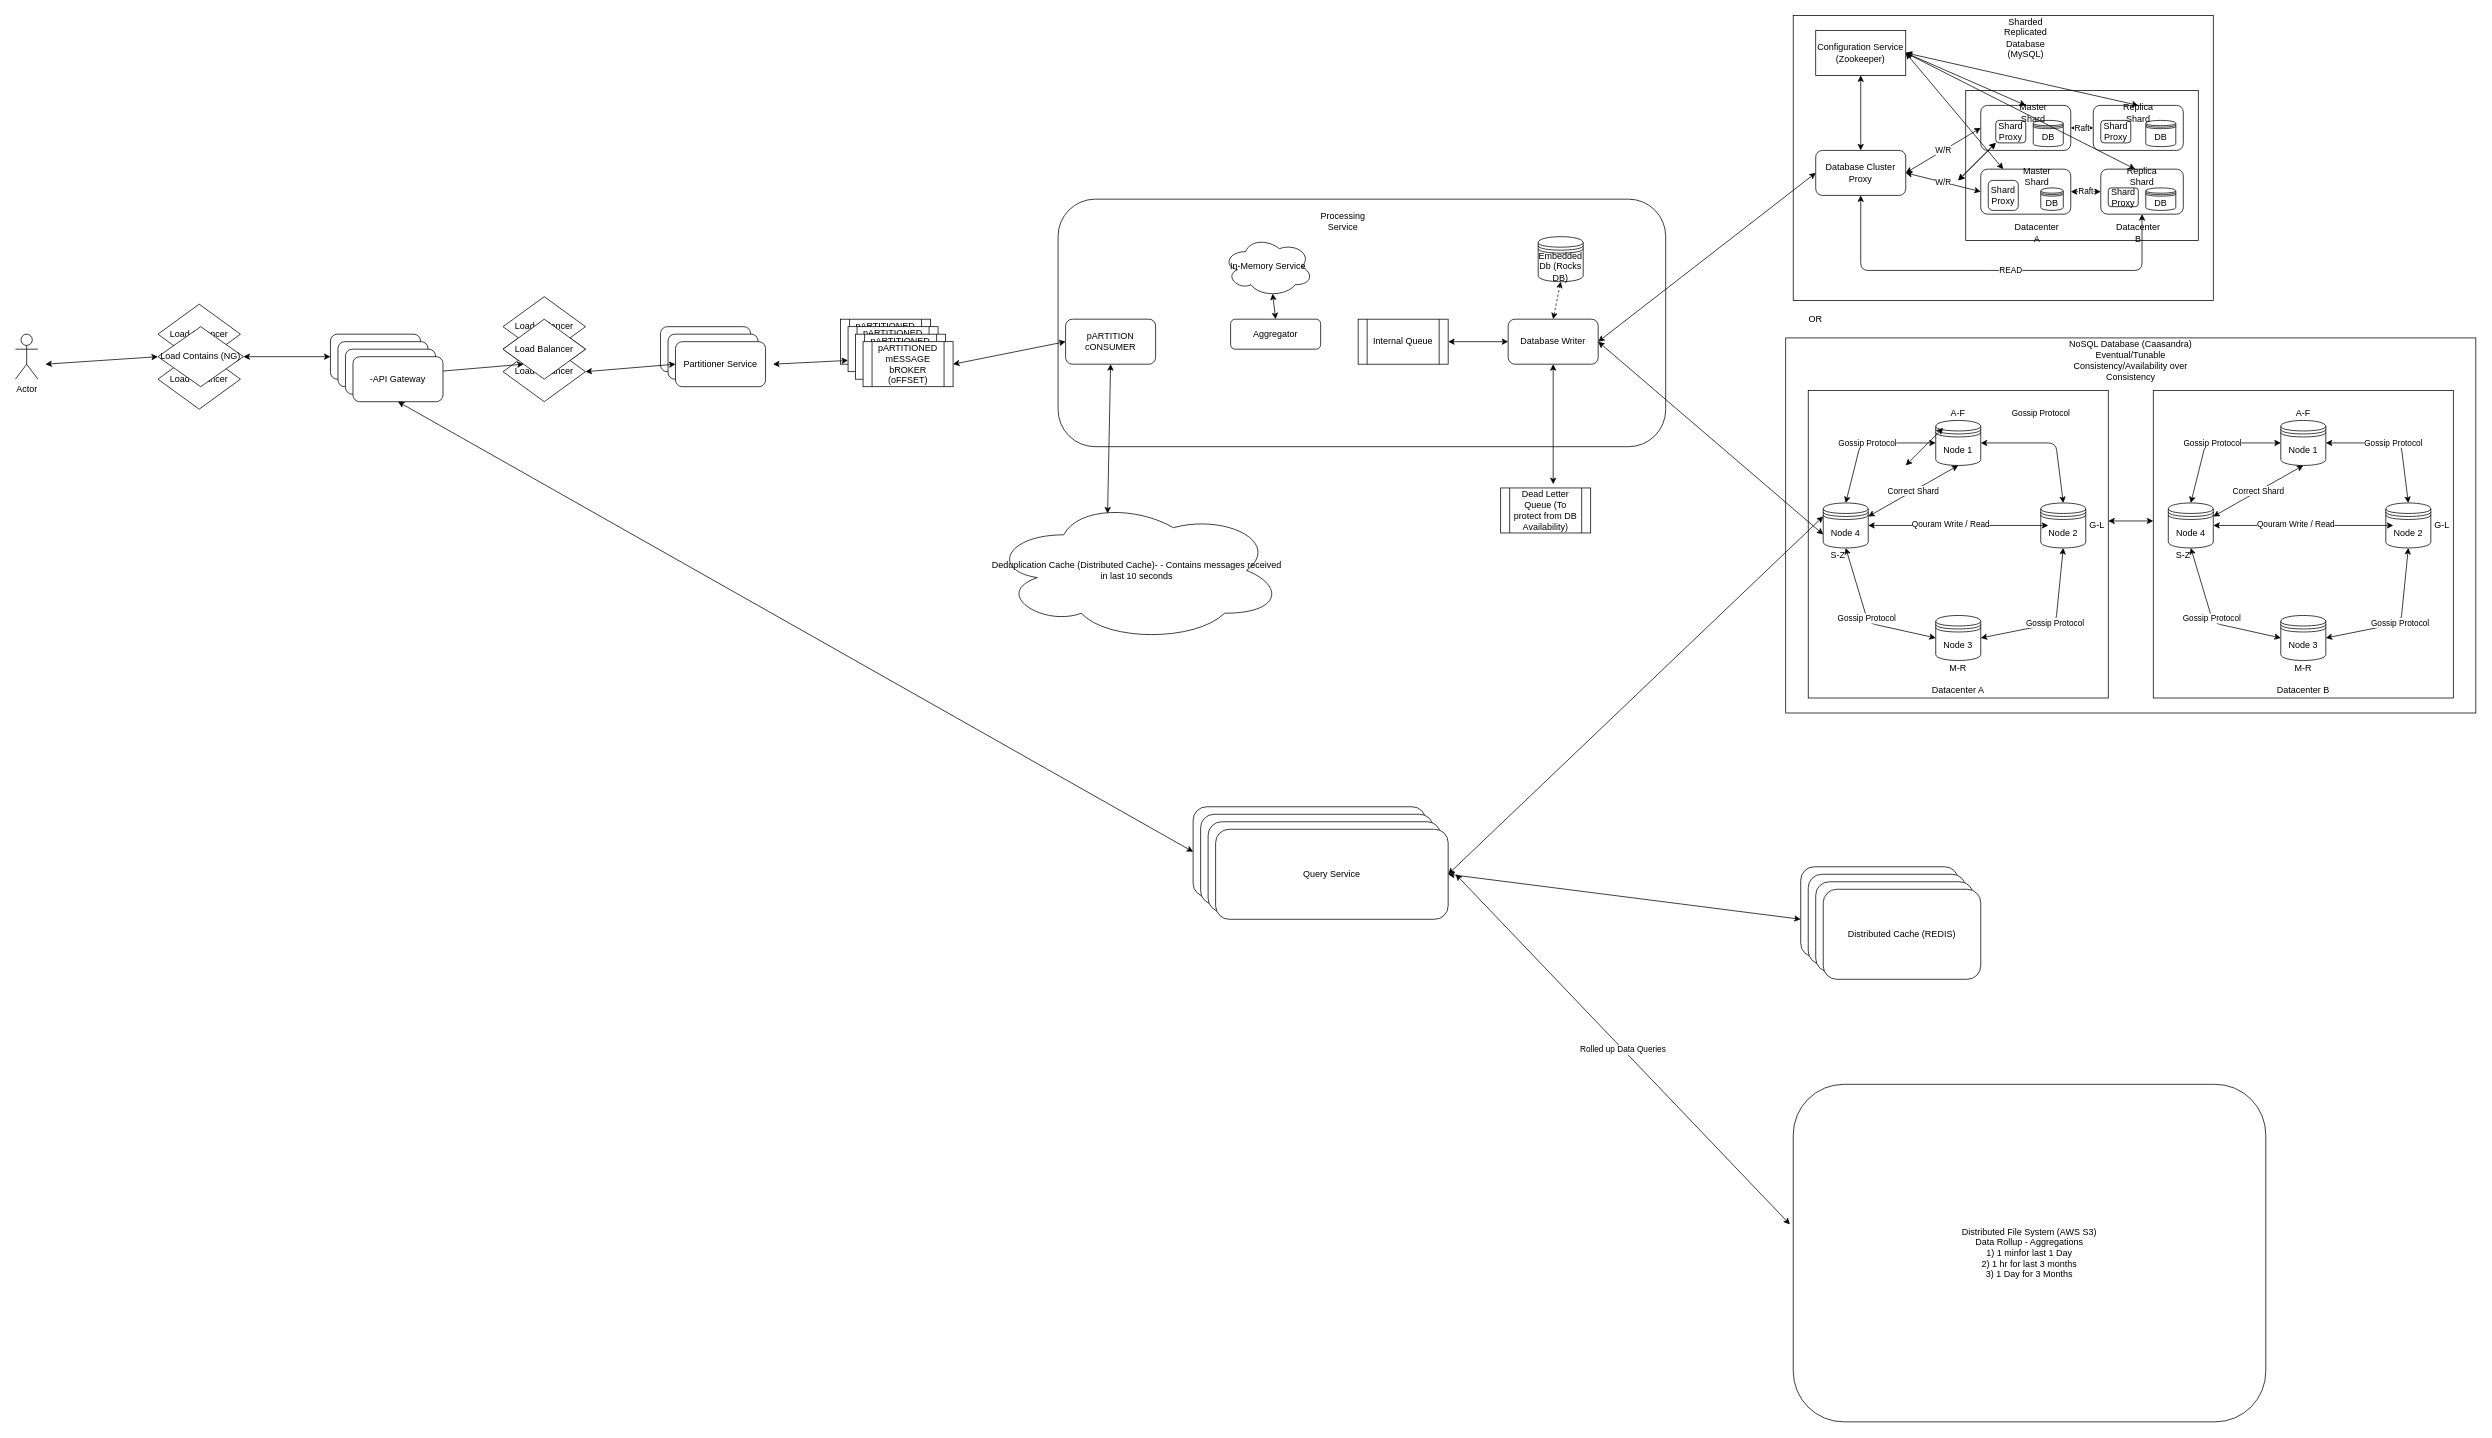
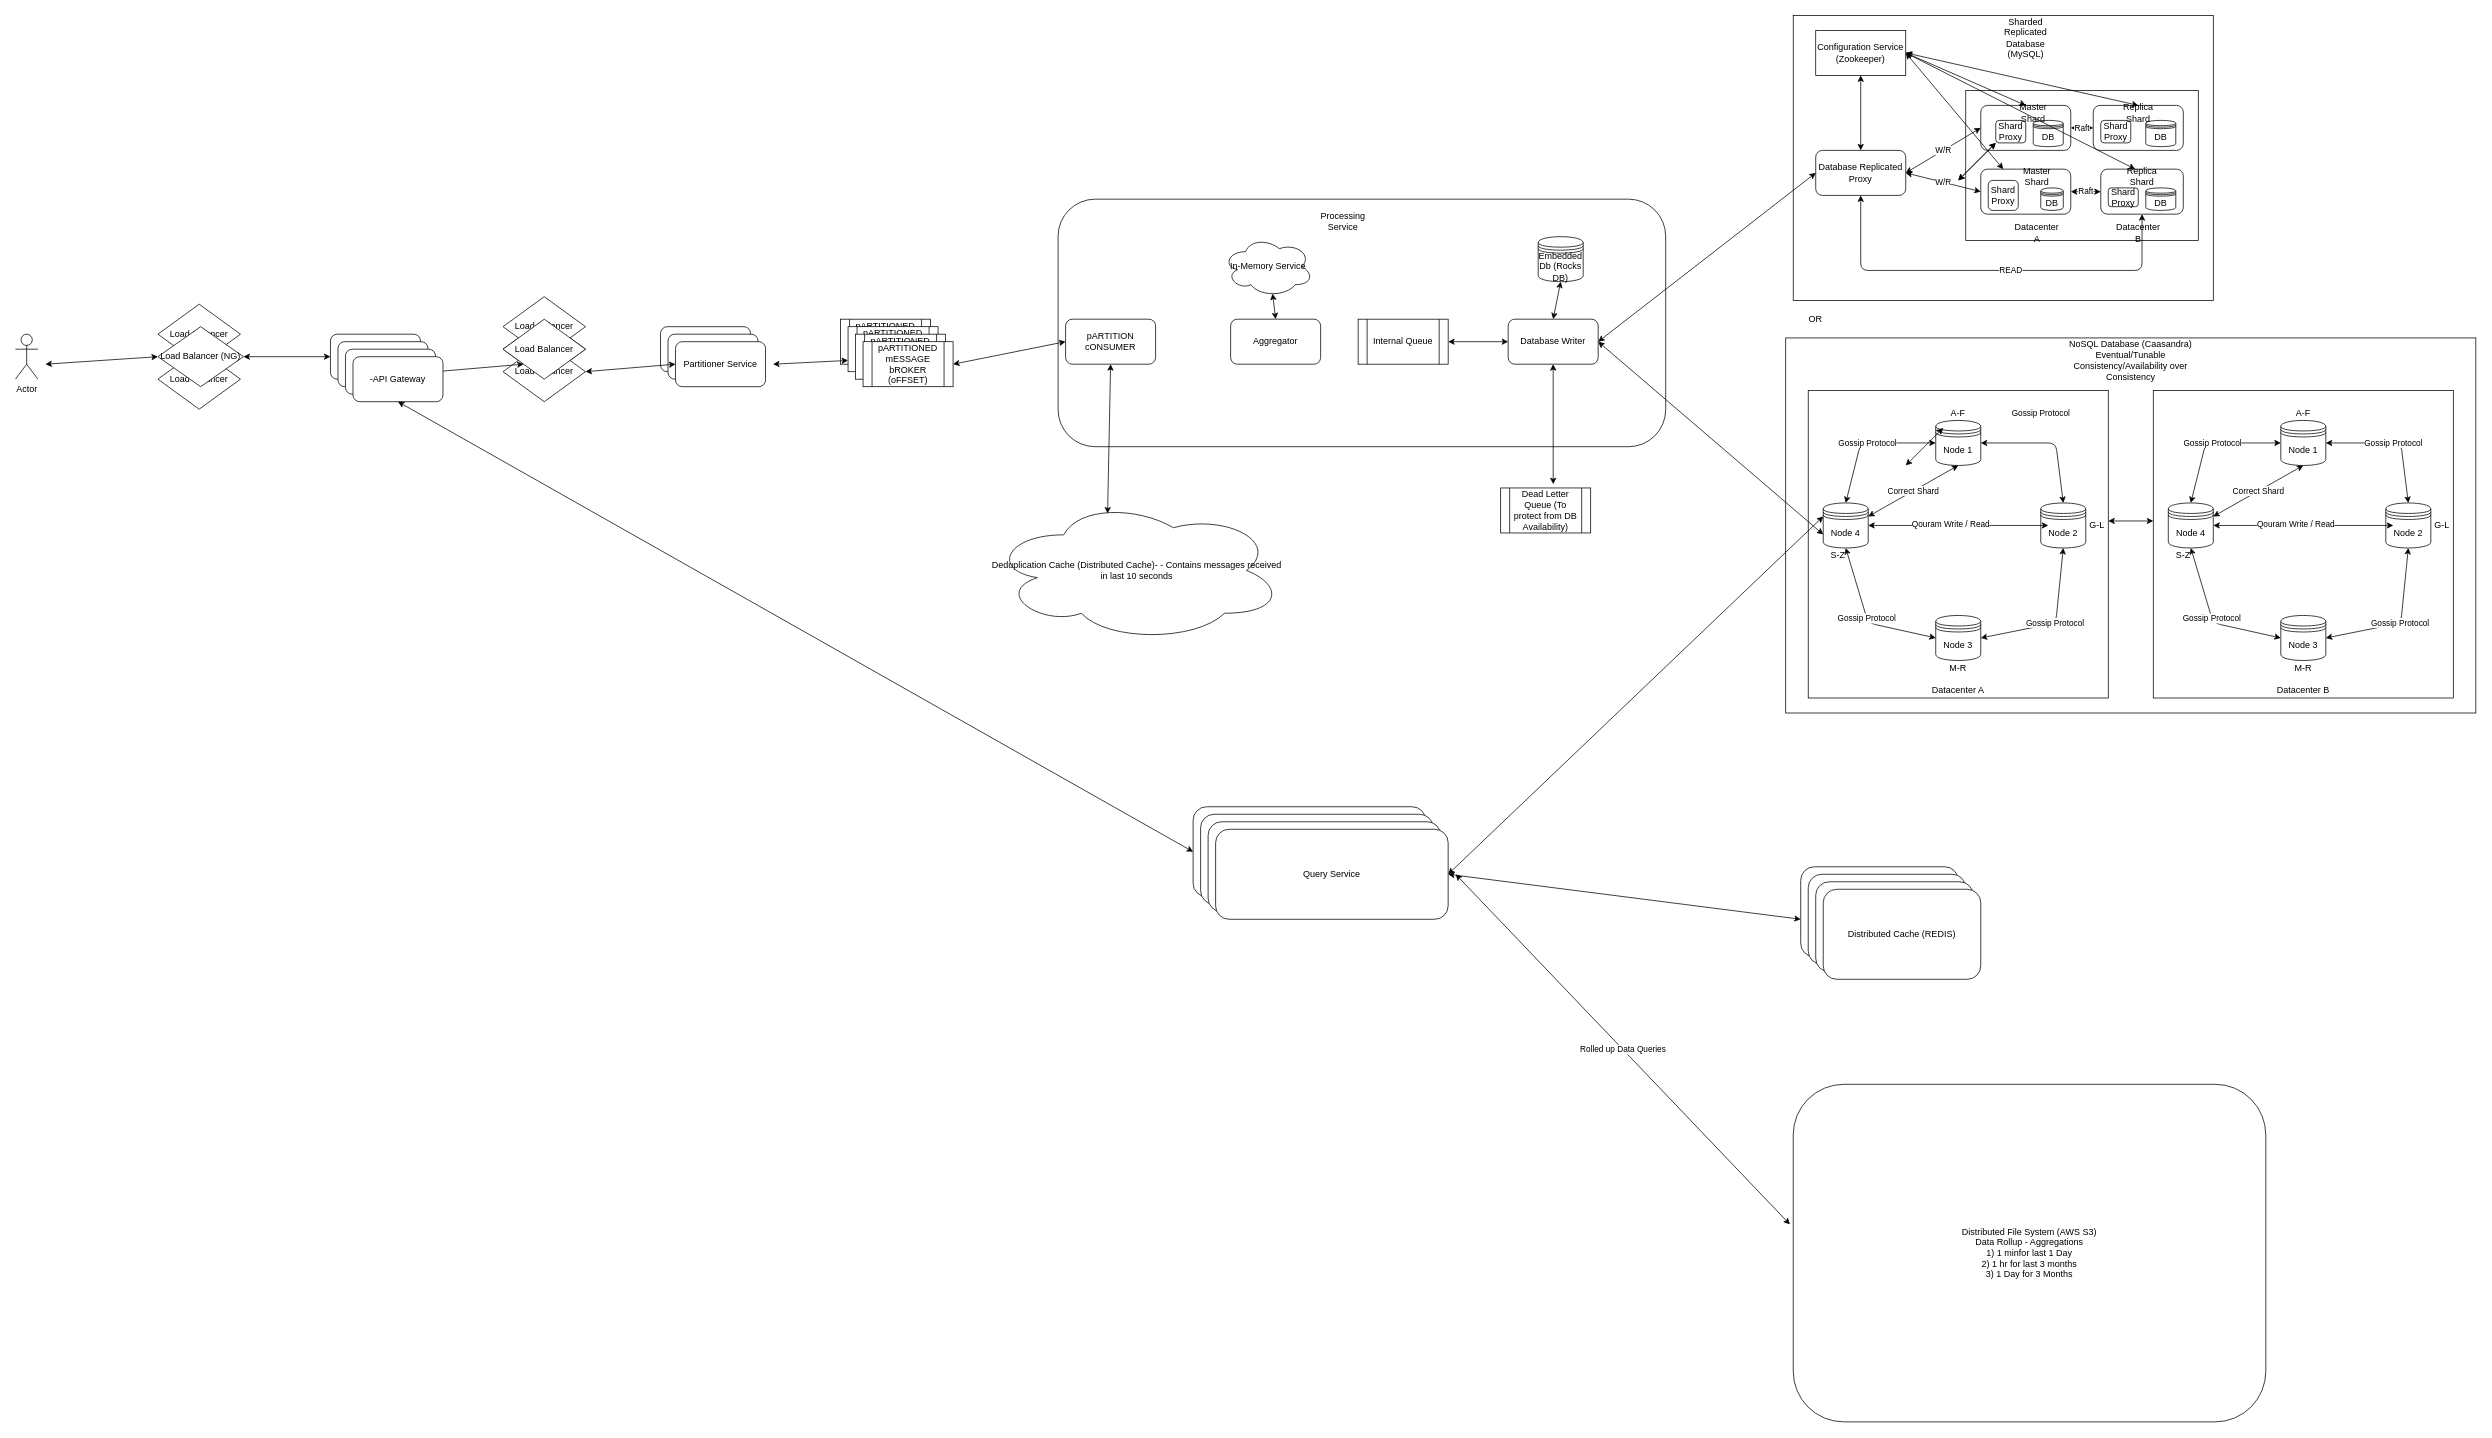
(1860, 173) -> (1860, 173)
(1557, 300) -> (1557, 300)
(1275, 334) -> (1275, 342)
(201, 357) -> (201, 357)
